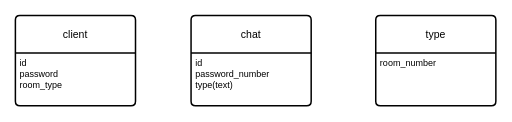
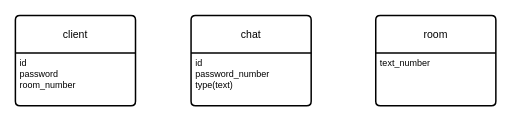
(435, 34) -> (435, 34)
(408, 64) -> (408, 64)
(43, 74) -> (48, 74)
